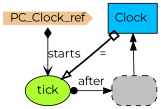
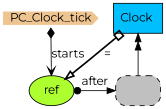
(48, 18) -> (51, 18)
(48, 91) -> (52, 91)
